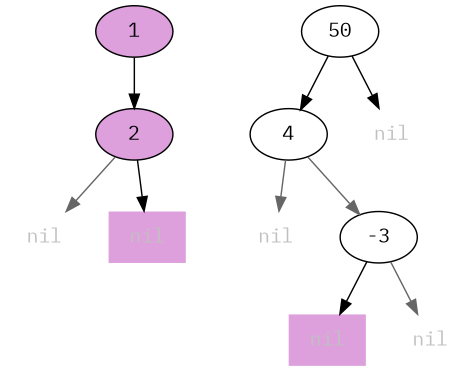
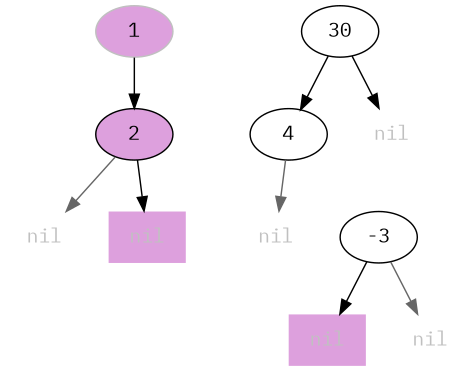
(134, 31) -> (134, 31)
(340, 31) -> (340, 31)
(329, 180) -> none
